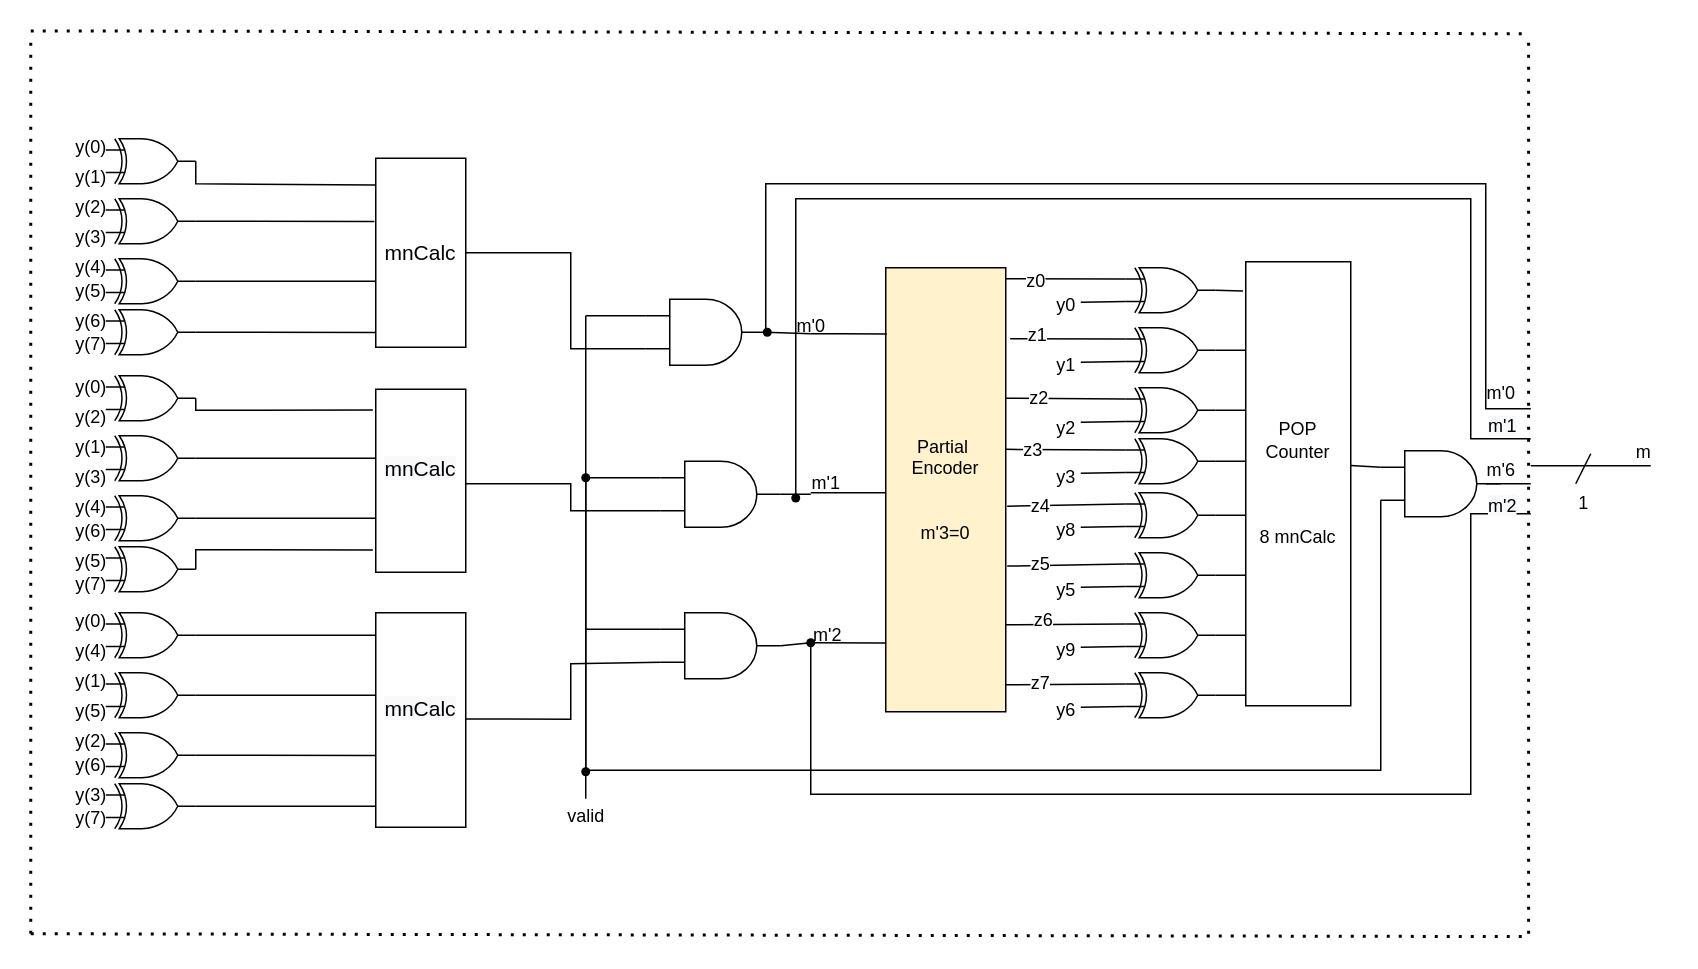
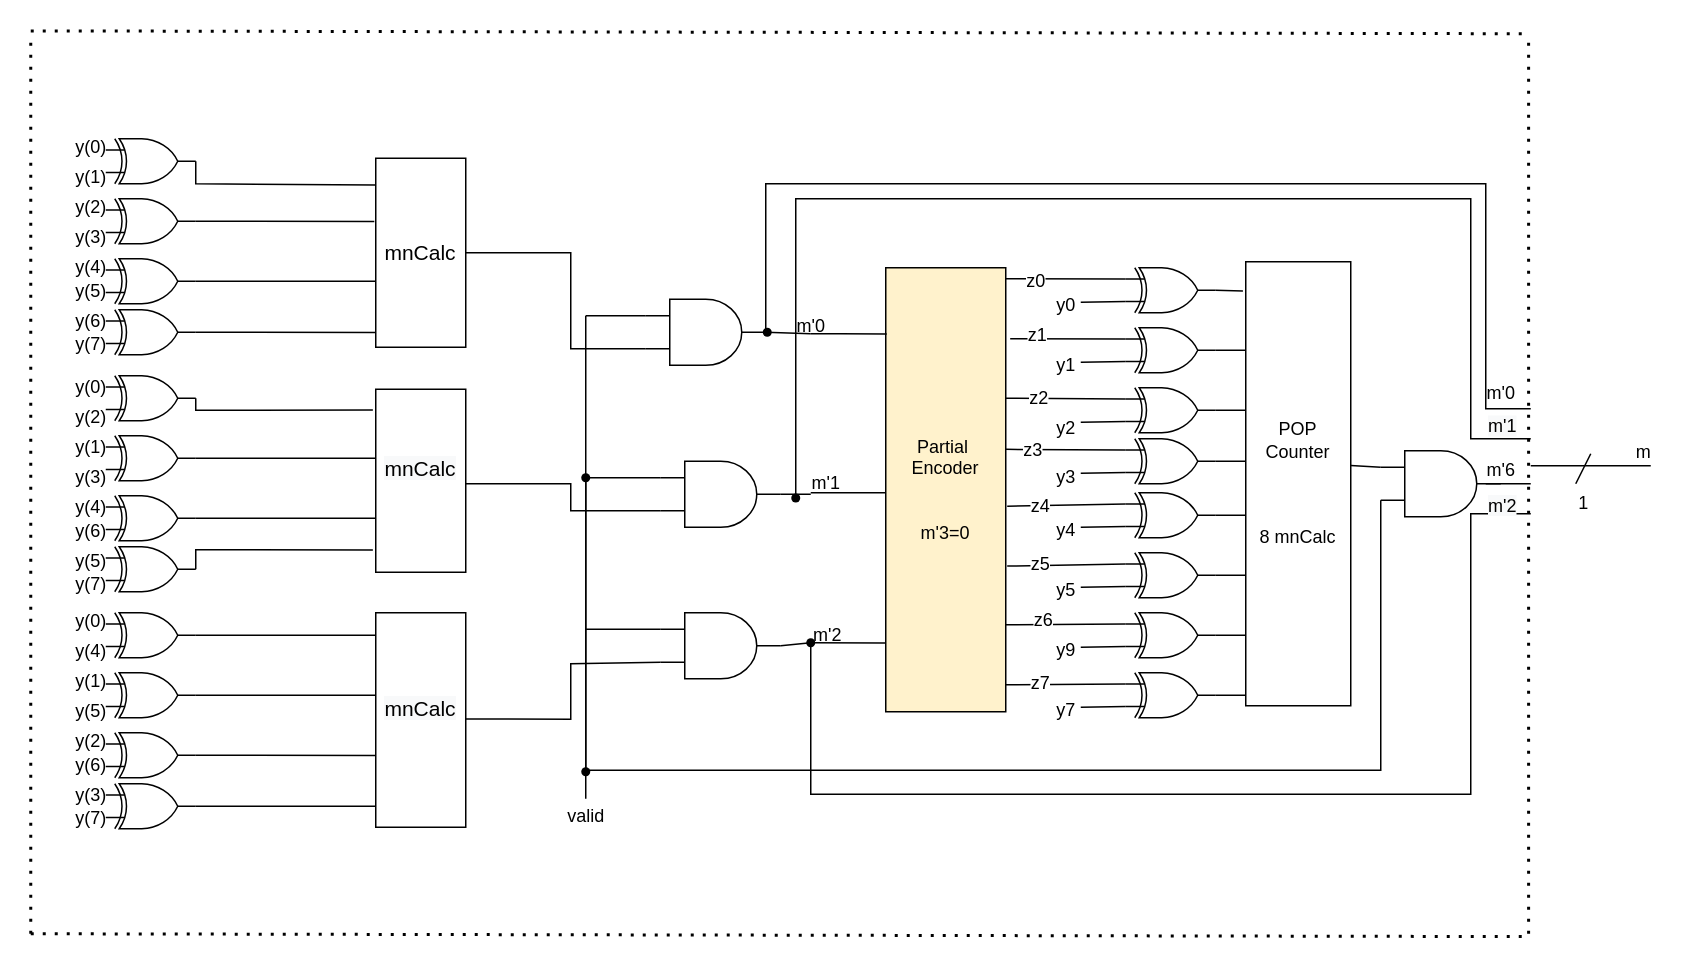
(1067, 530) -> (1067, 530)
(1067, 710) -> (1067, 710)
